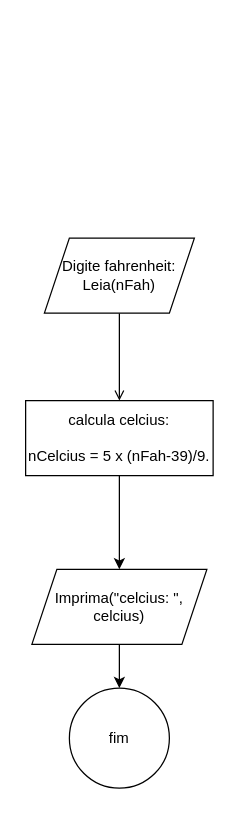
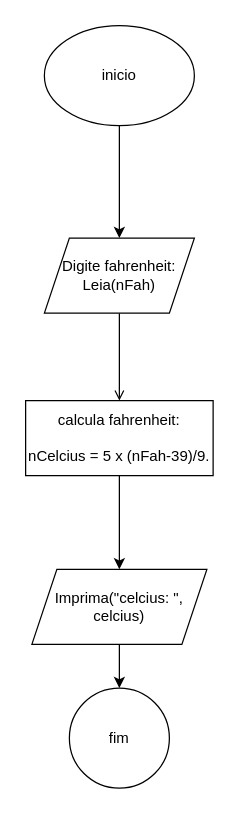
none -> (119, 76)
none -> (119, 178)
(119, 438) -> (119, 438)
